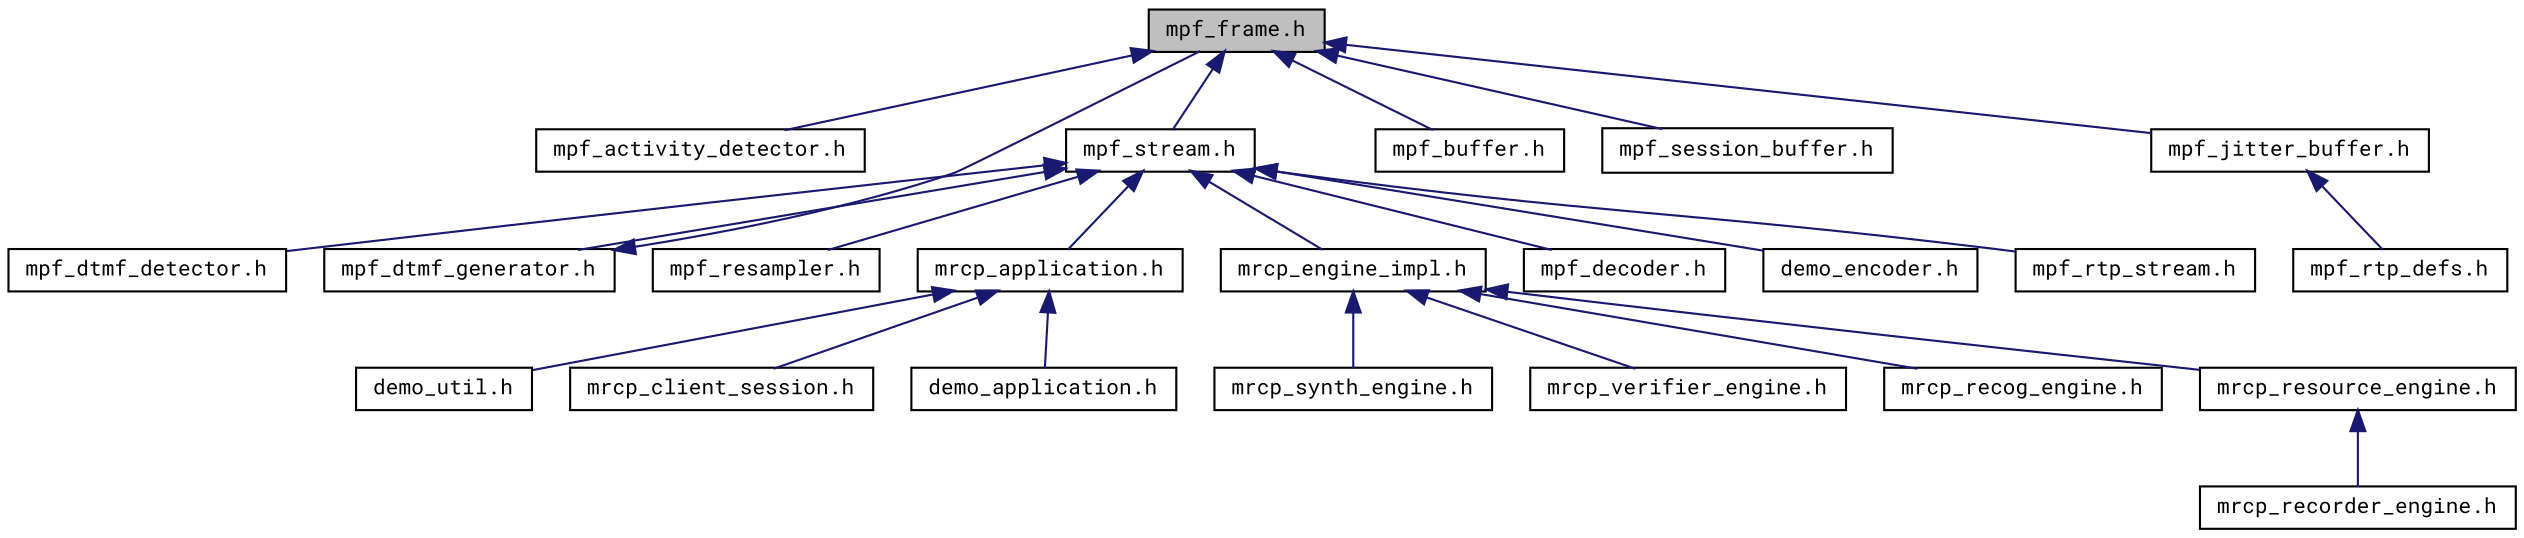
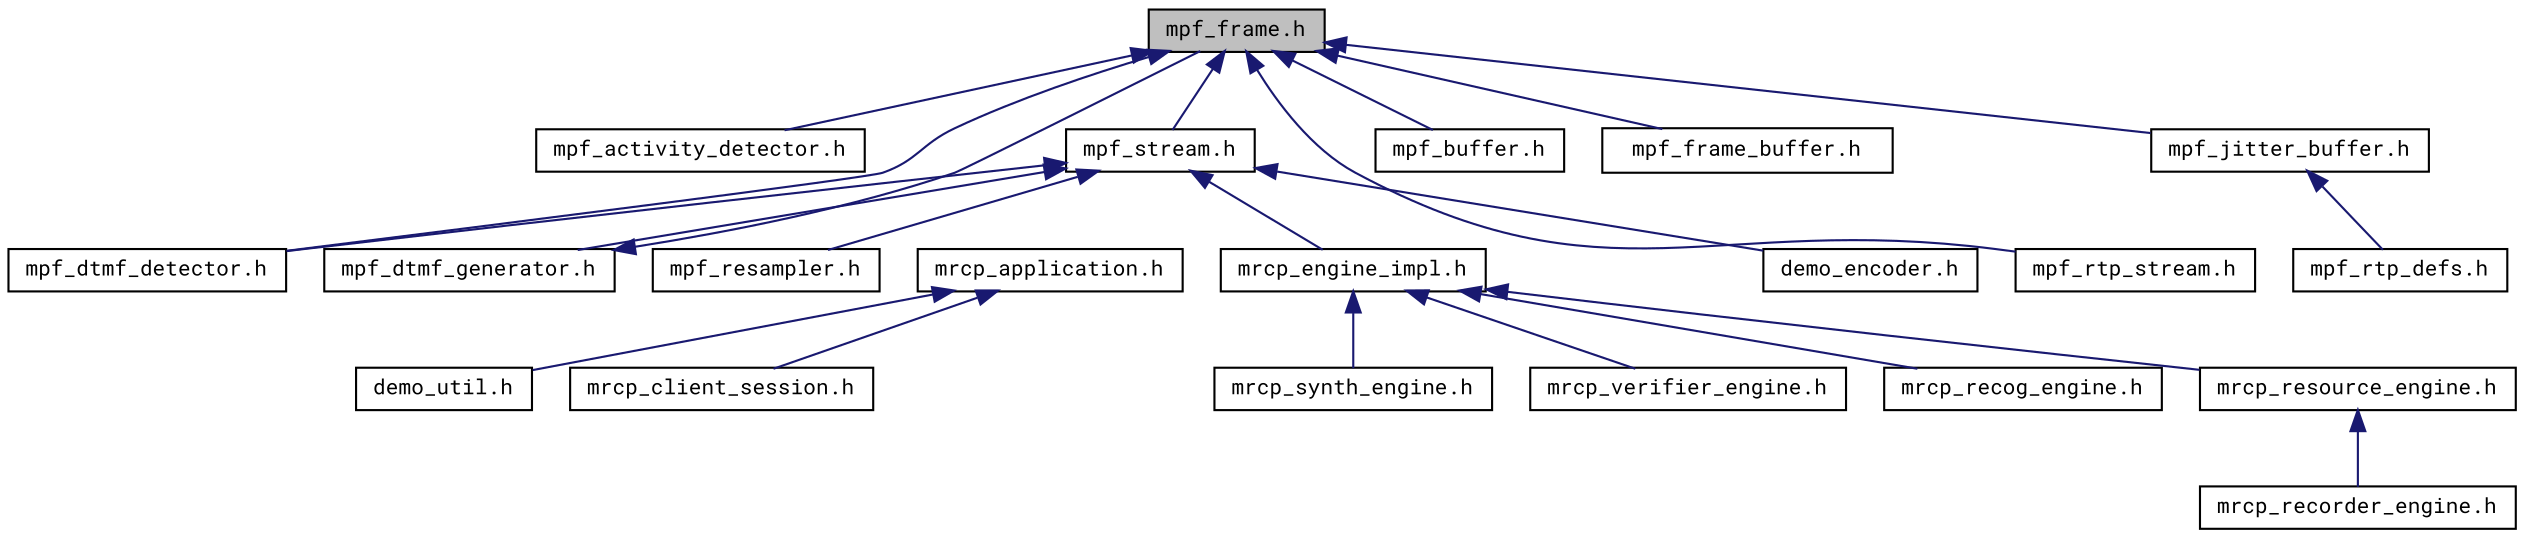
(1747, 150) -> (1747, 150)
none -> (904, 163)
(1646, 213) -> (1607, 247)
(1098, 218) -> none
(1625, 270) -> none
(1044, 389) -> none
